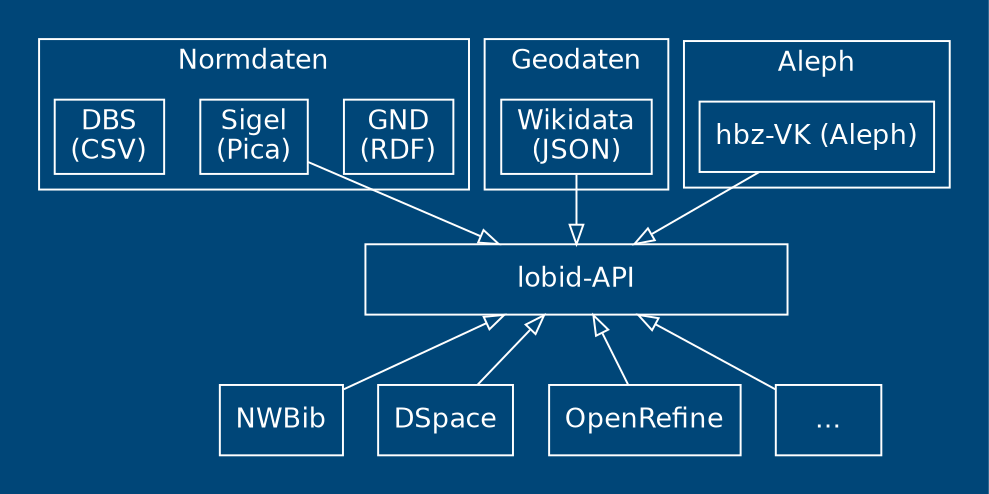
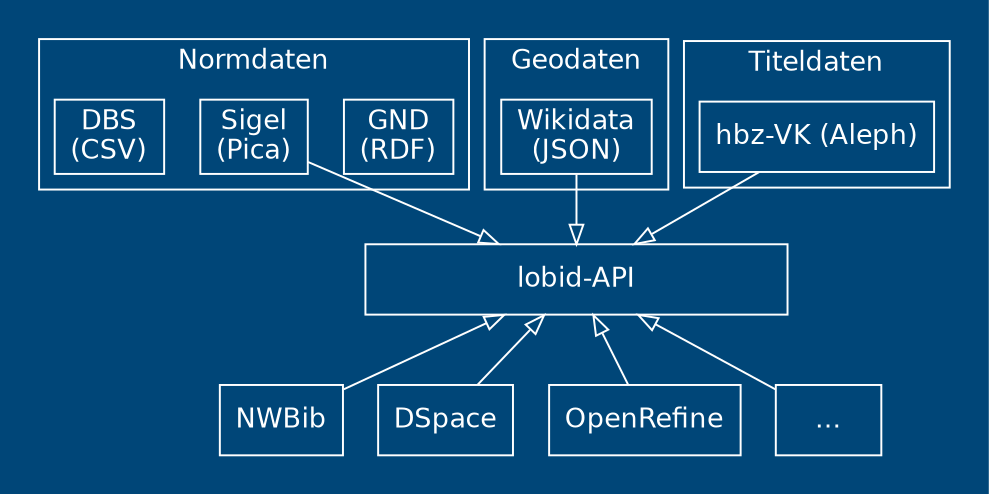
(817, 64) -> (817, 64)
